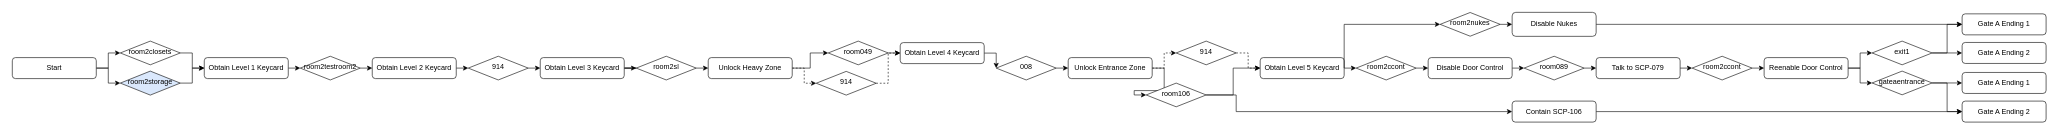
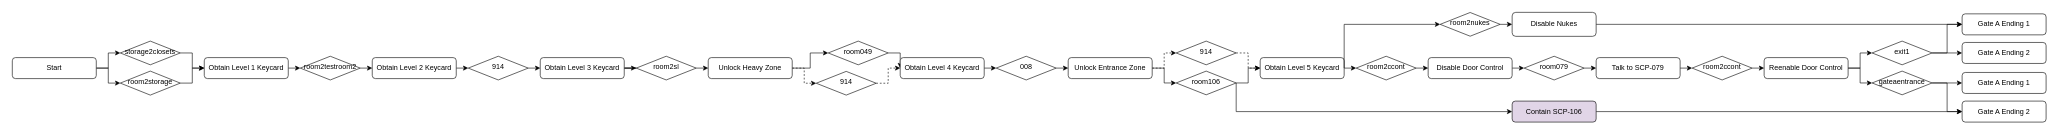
(150, 52) -> (150, 52)
(942, 53) -> (942, 68)
(1554, 67) -> (1554, 67)
(150, 83) -> (150, 83)
(1176, 95) -> (1206, 83)
(1554, 112) -> (1554, 112)
